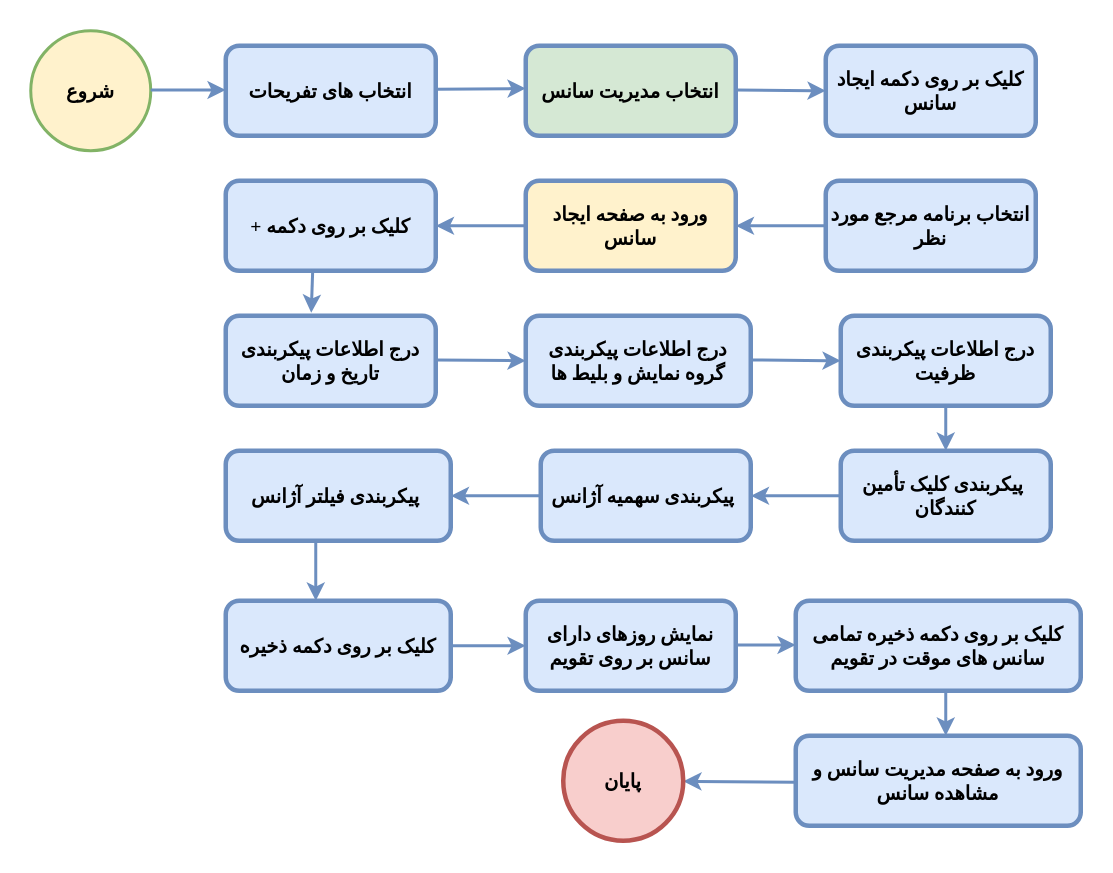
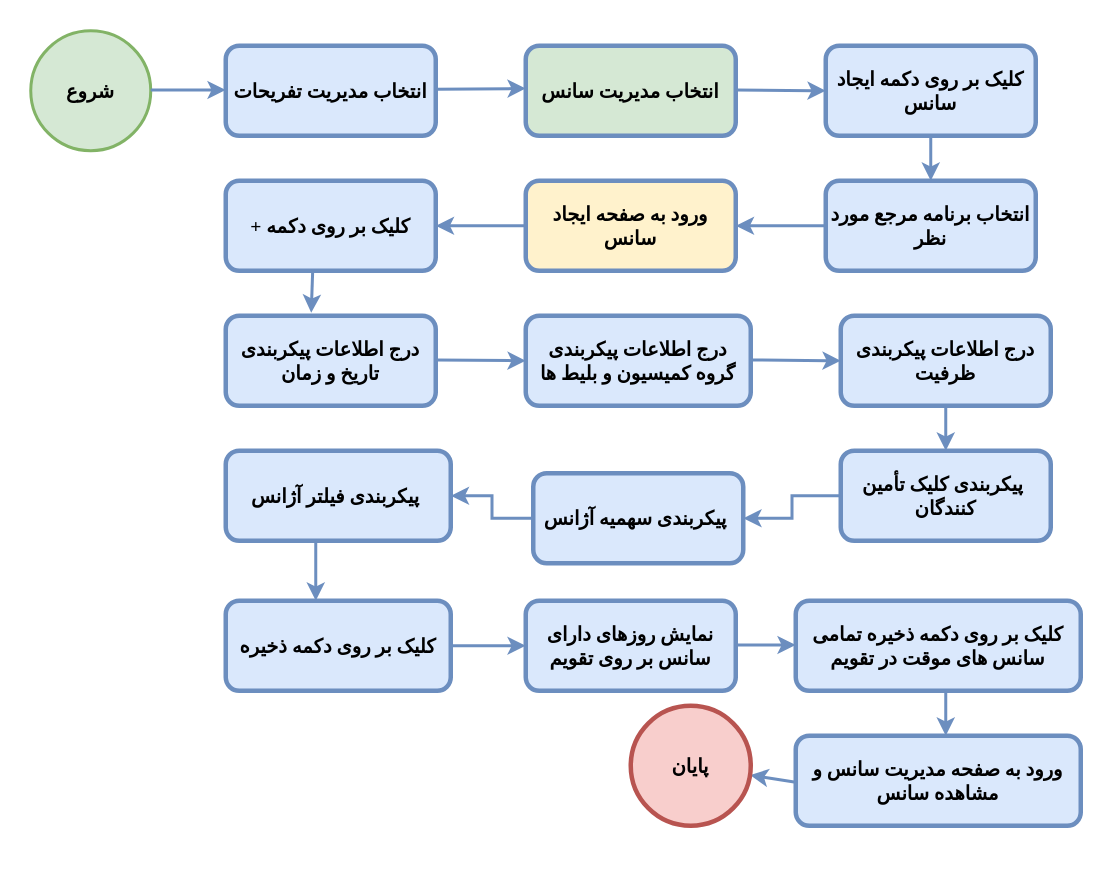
(91, 91) -> (91, 91)
(331, 91) -> (331, 91)
none -> (931, 152)
(638, 361) -> (638, 361)
(646, 496) -> (638, 518)
(623, 781) -> (691, 766)
